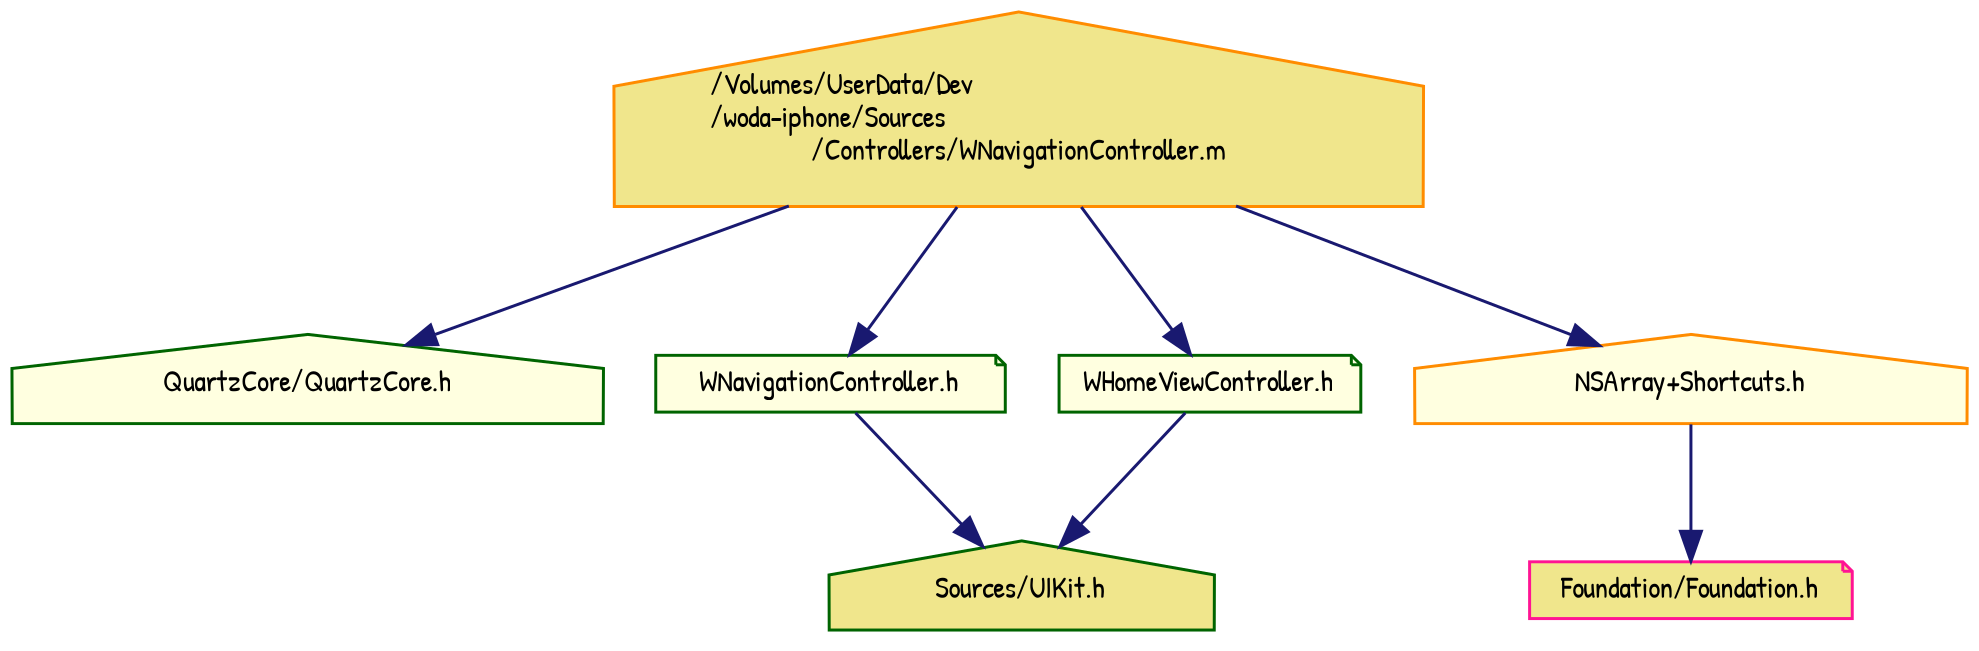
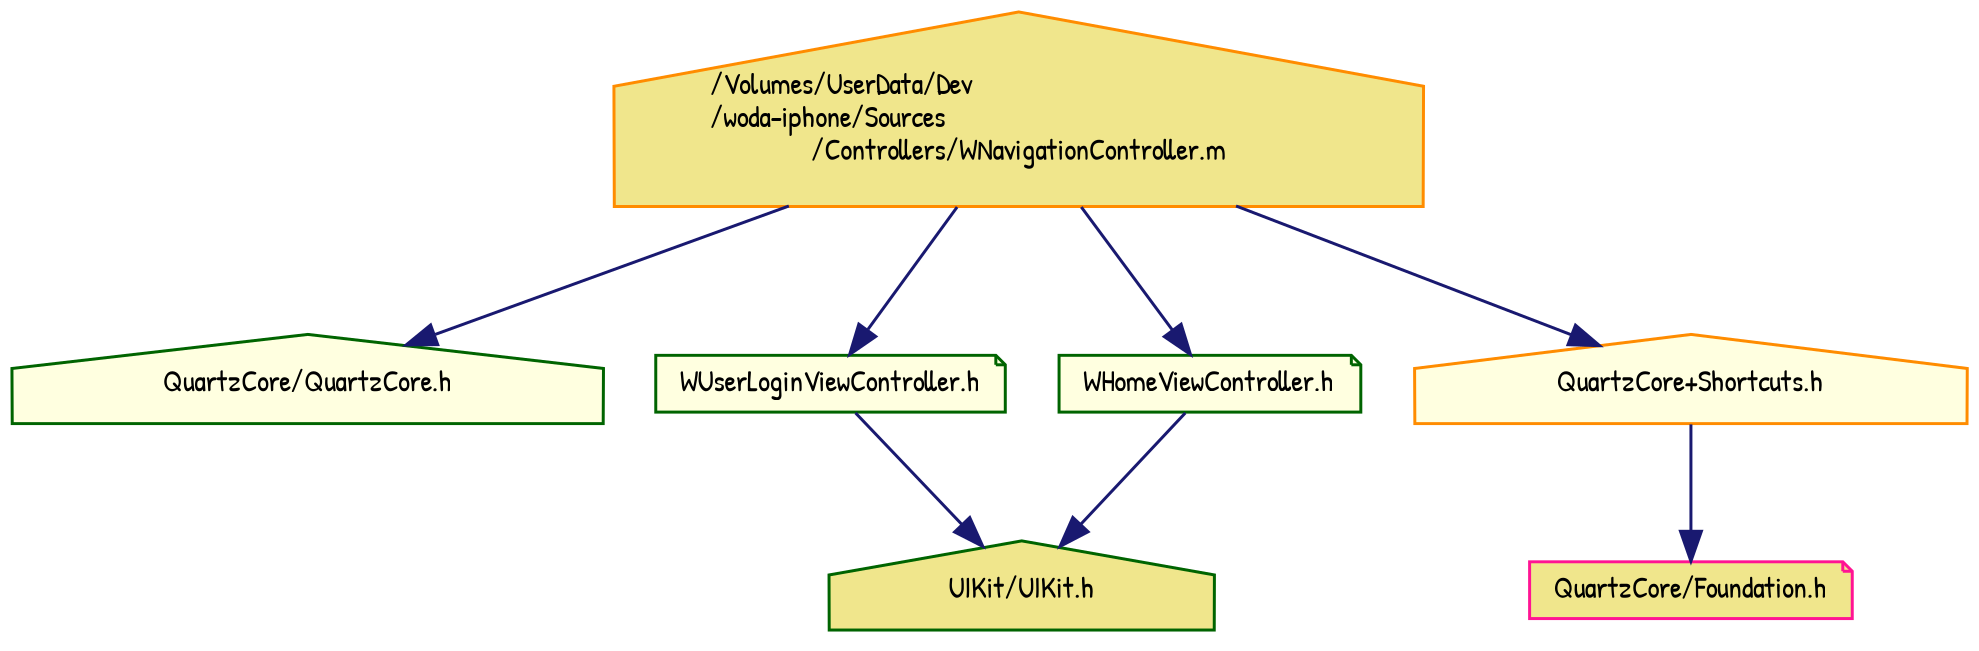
(831, 384) -> (831, 384)
(1691, 384) -> (1691, 384)
(1022, 590) -> (1022, 590)
(1691, 590) -> (1691, 590)
